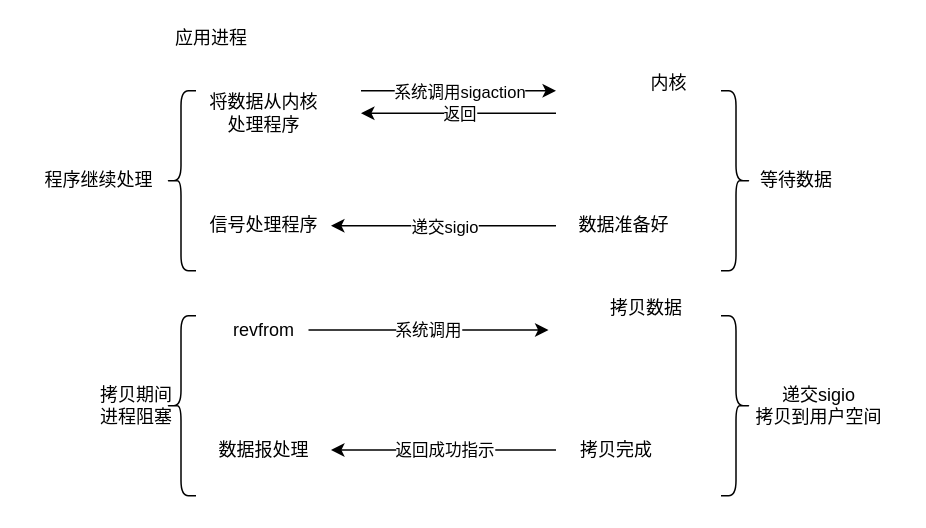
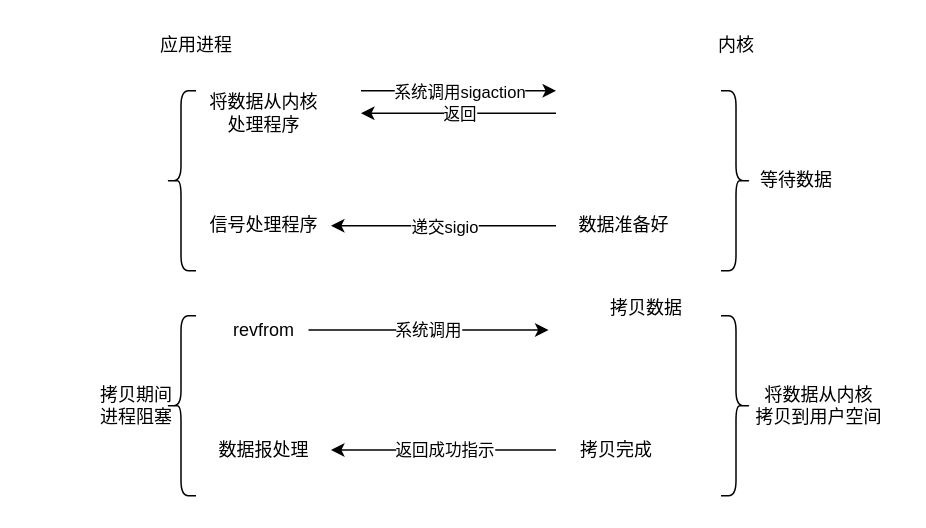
(211, 38) -> (196, 46)
(668, 83) -> (736, 46)
(98, 181) -> none
(819, 406) -> (819, 406)
